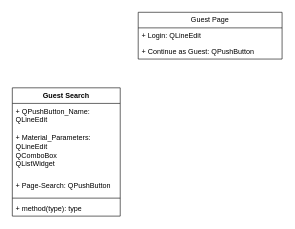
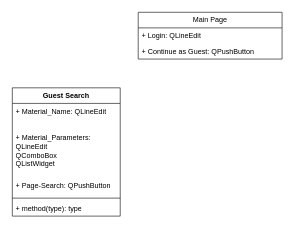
(210, 20) -> (210, 20)
(67, 116) -> (62, 112)
